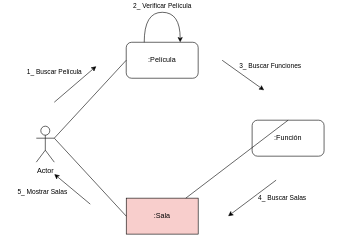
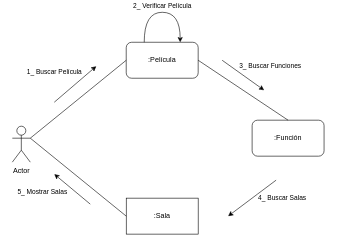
(45, 144) -> (21, 144)
(237, 159) -> (243, 90)
(162, 216) -> (162, 216)
